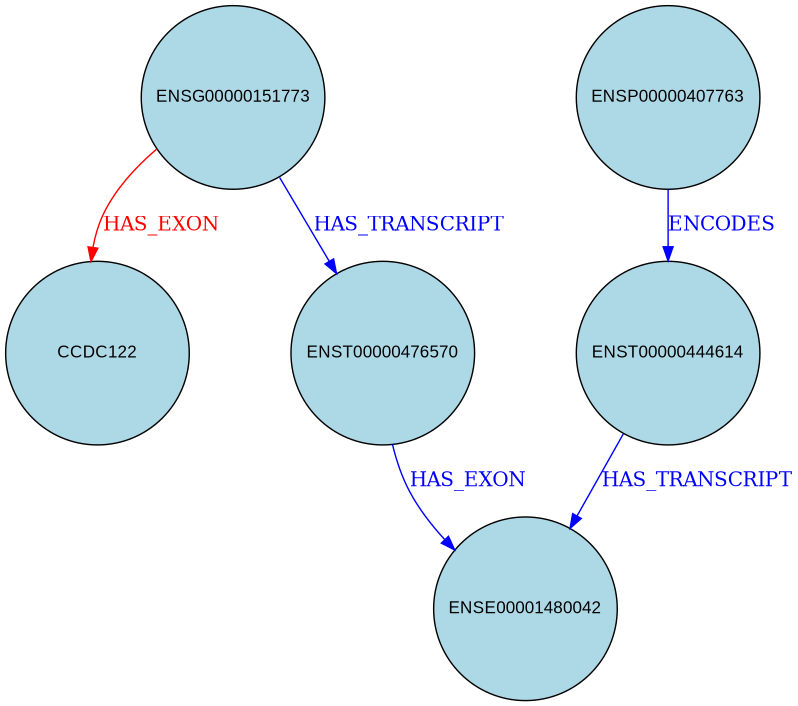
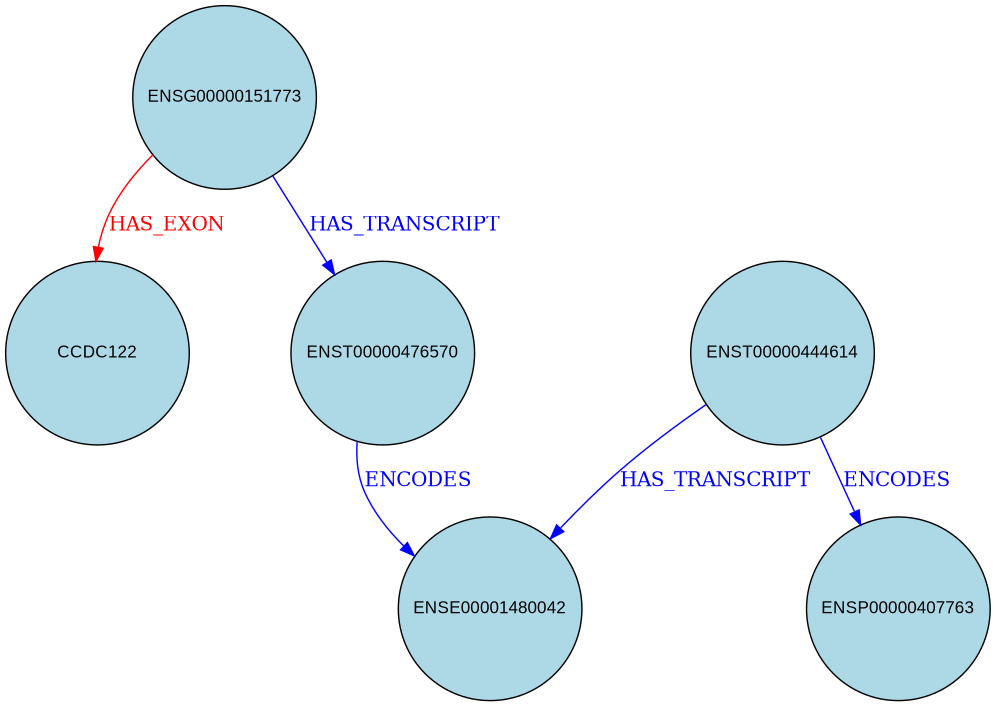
(668, 218) -> (837, 474)
(468, 481) -> (418, 481)
